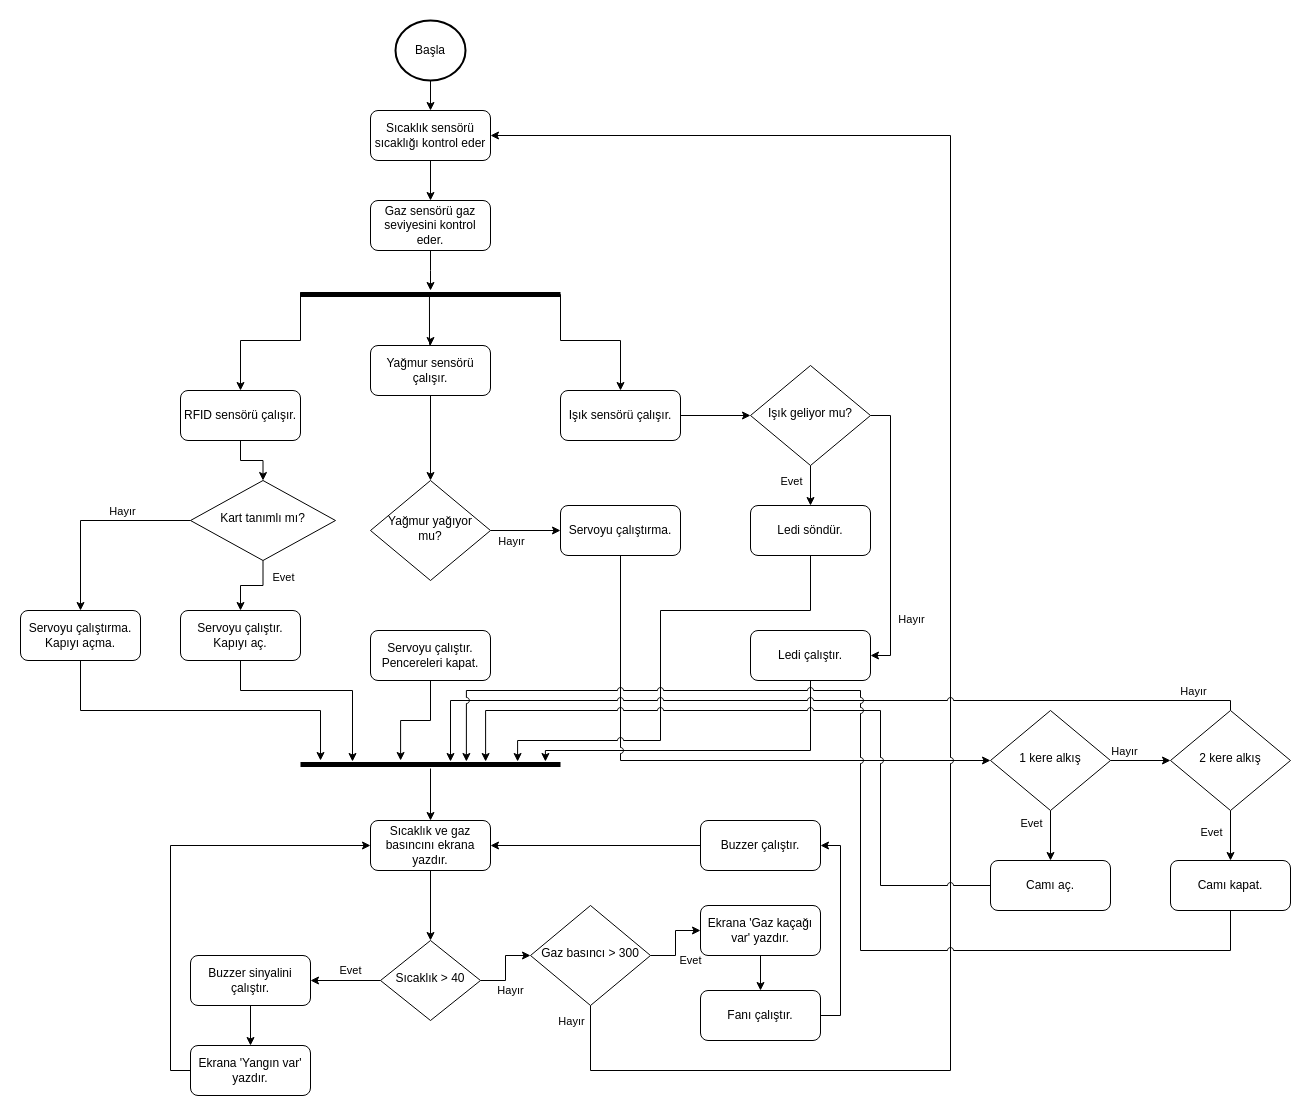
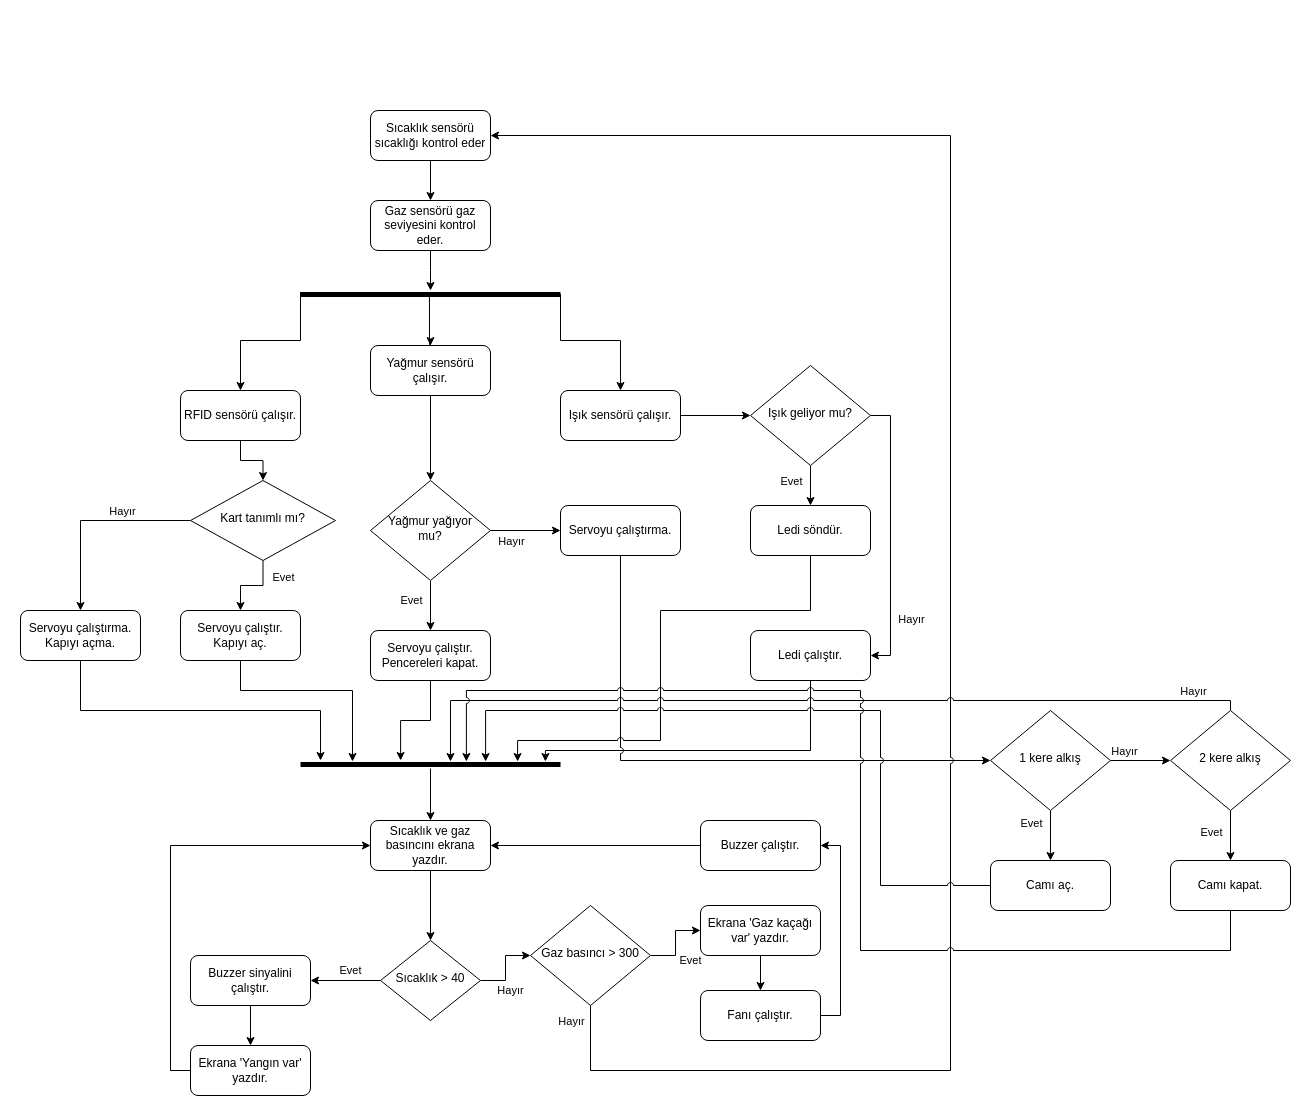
(431, 51) -> none
(431, 100) -> none
none -> (431, 602)
